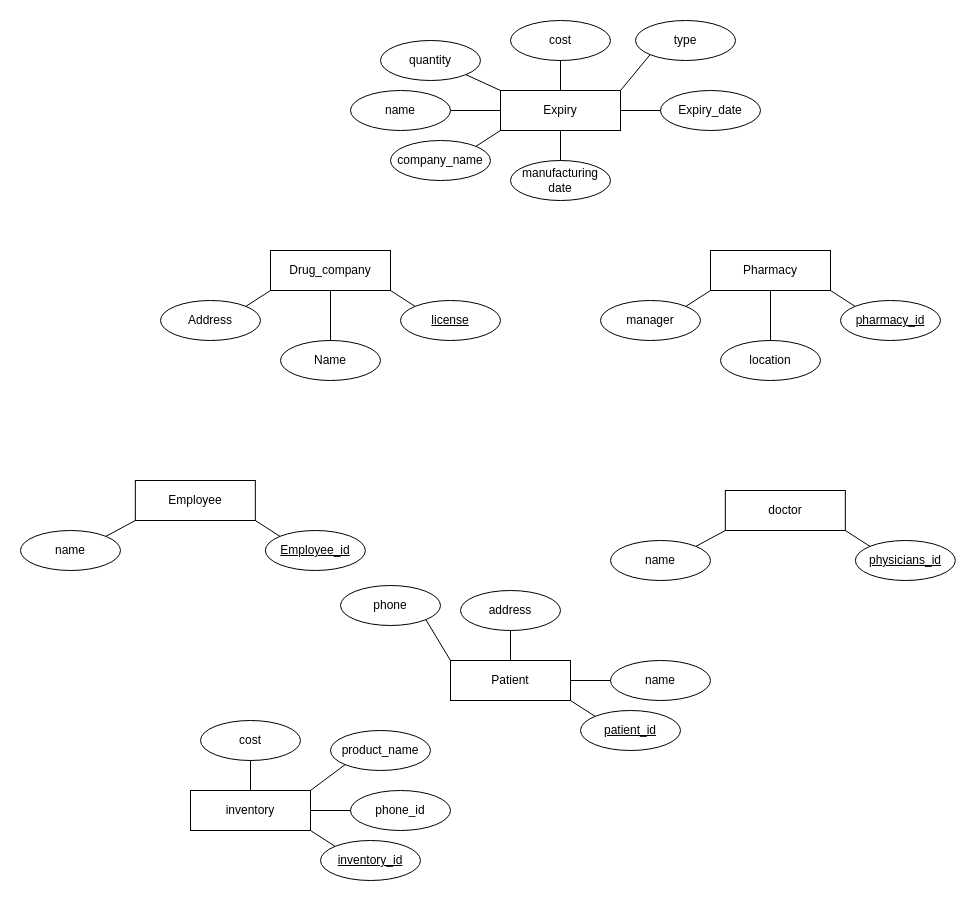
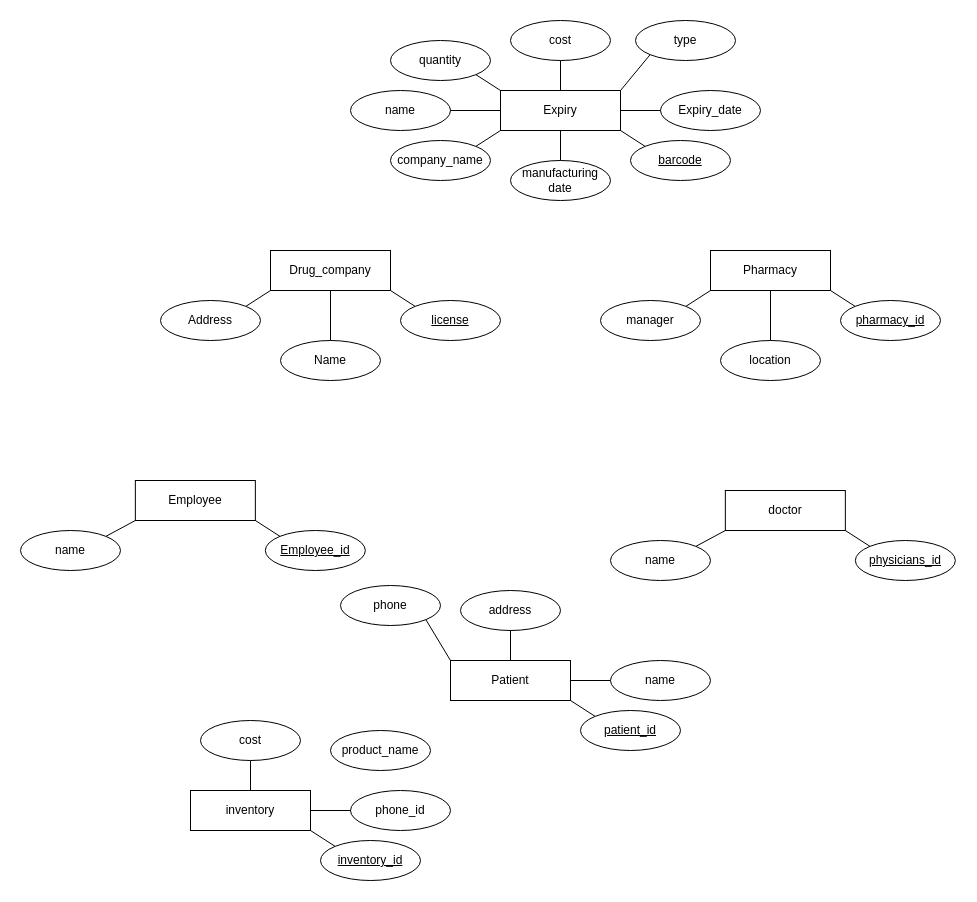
(431, 61) -> (441, 61)
none -> (632, 138)
none -> (681, 161)
(328, 777) -> none
